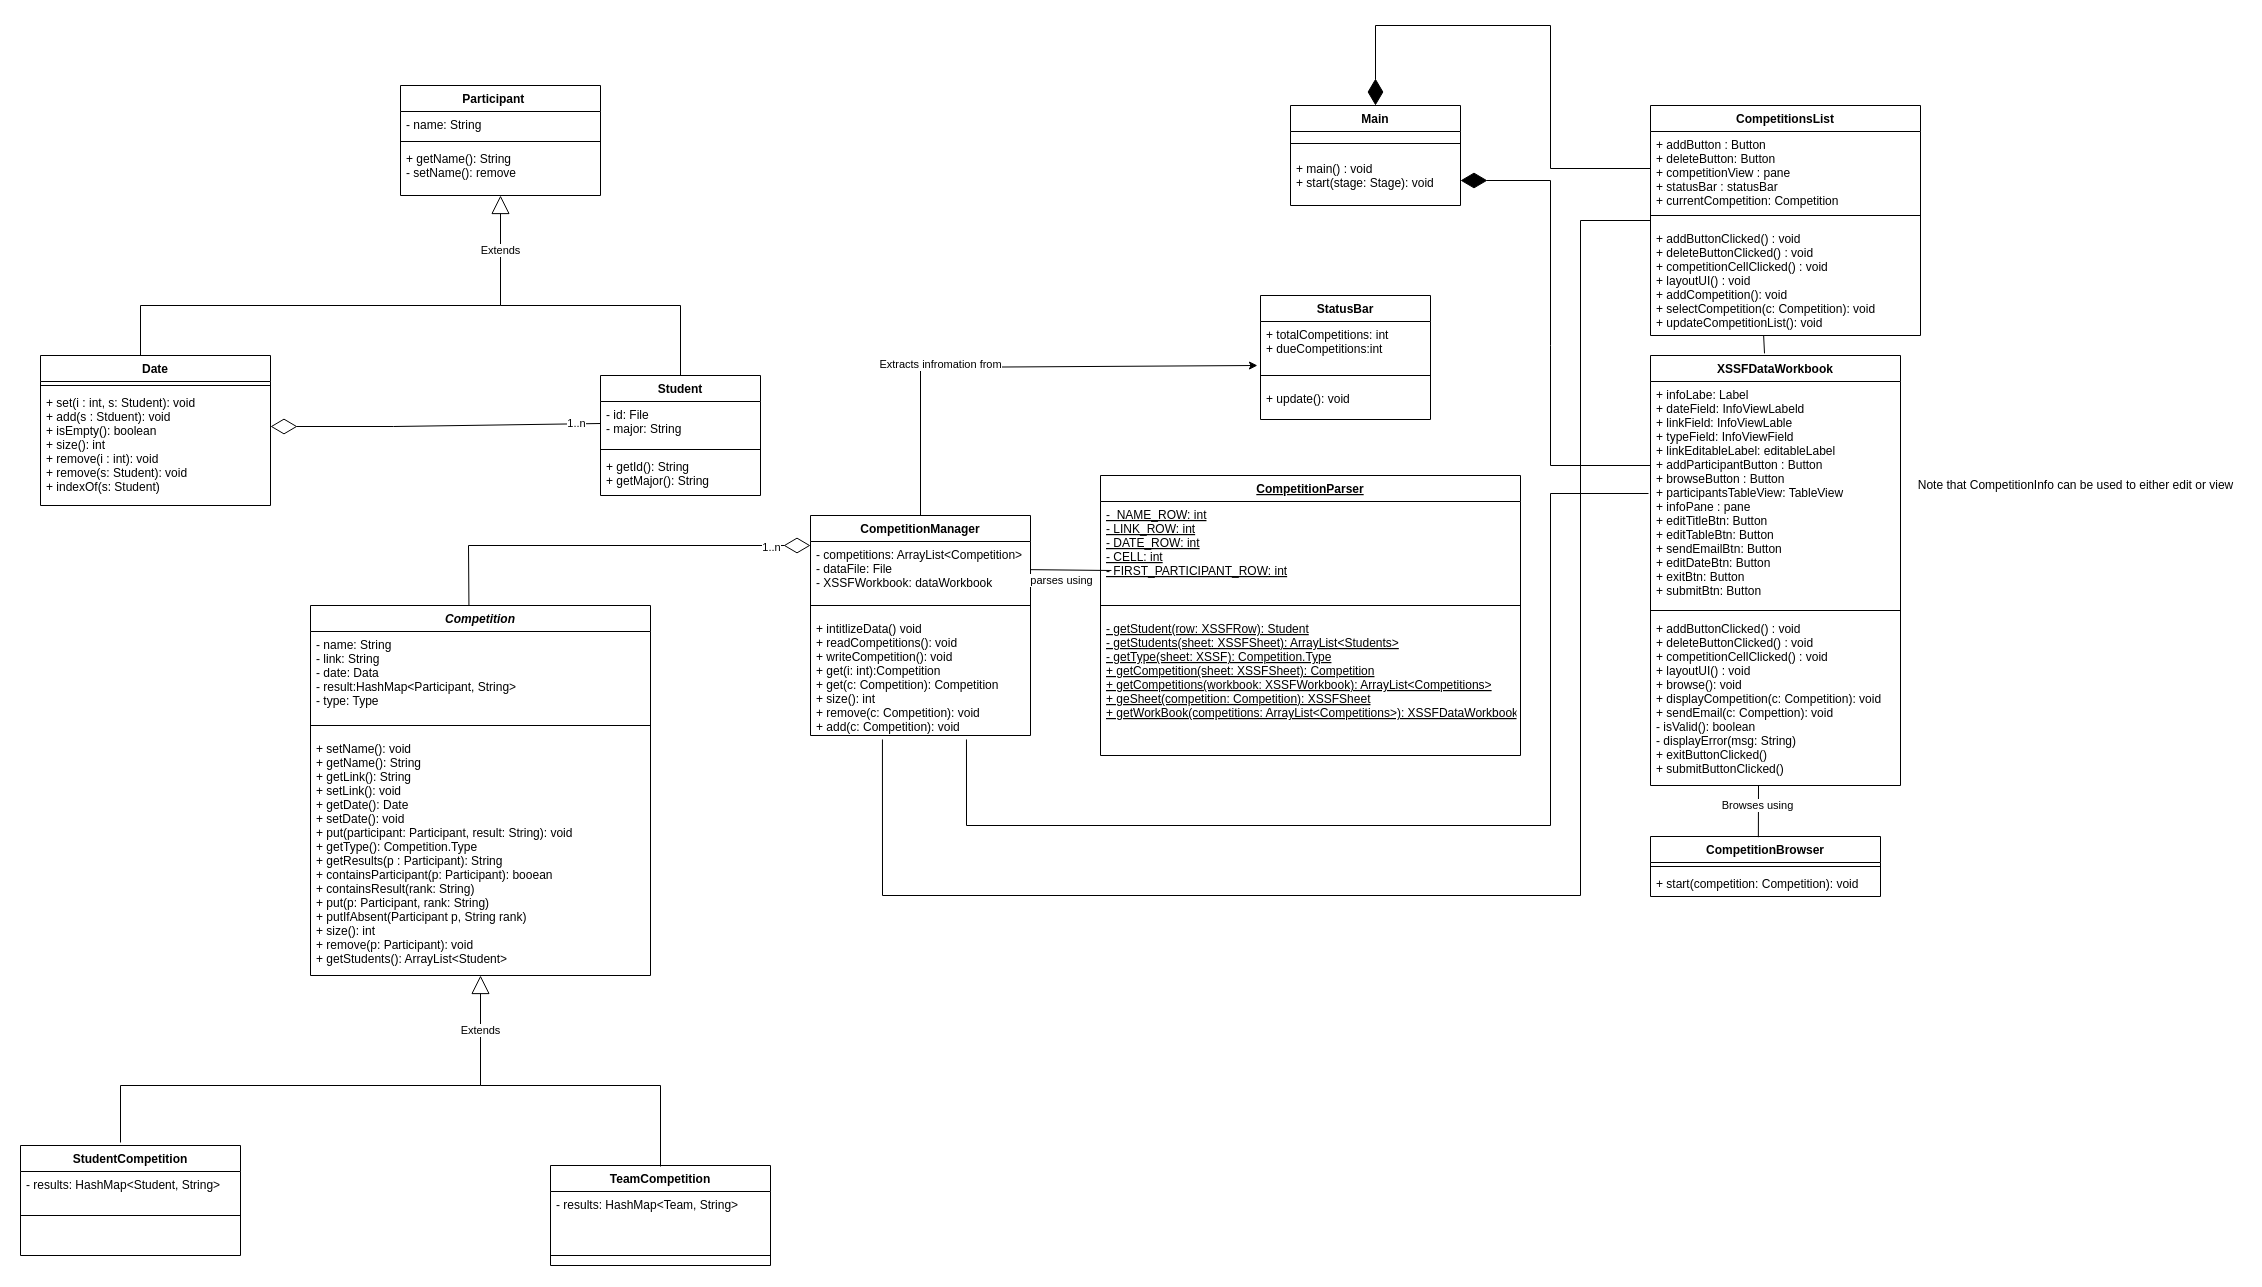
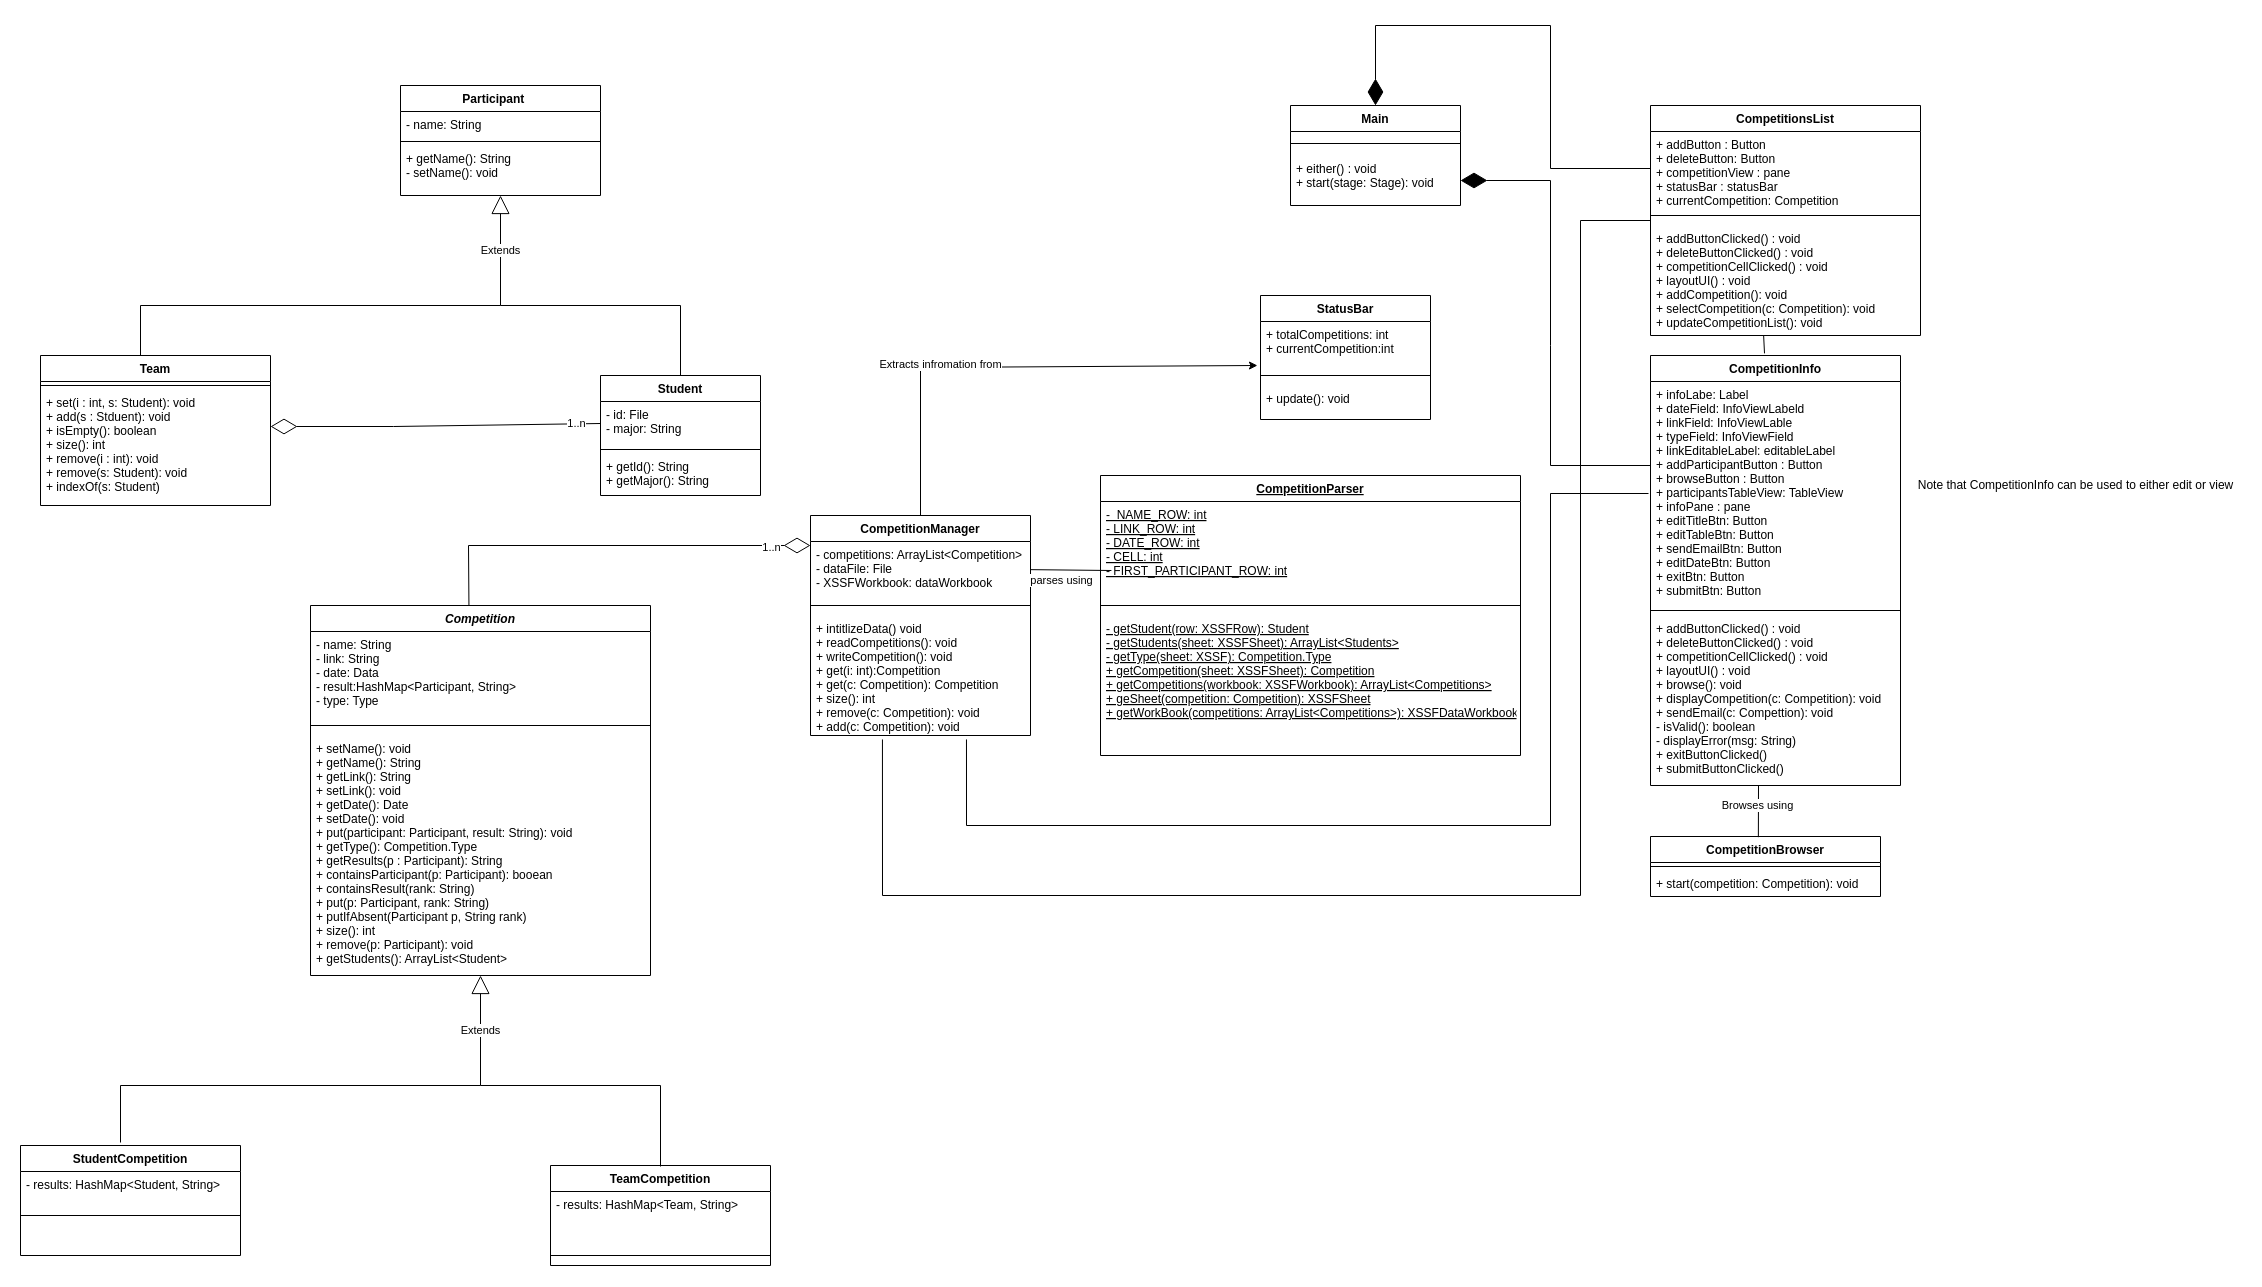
(464, 159) -> (464, 159)
(1337, 169) -> (1344, 169)
(1336, 335) -> (1336, 335)
(155, 369) -> (155, 369)
(1775, 369) -> (1775, 369)
